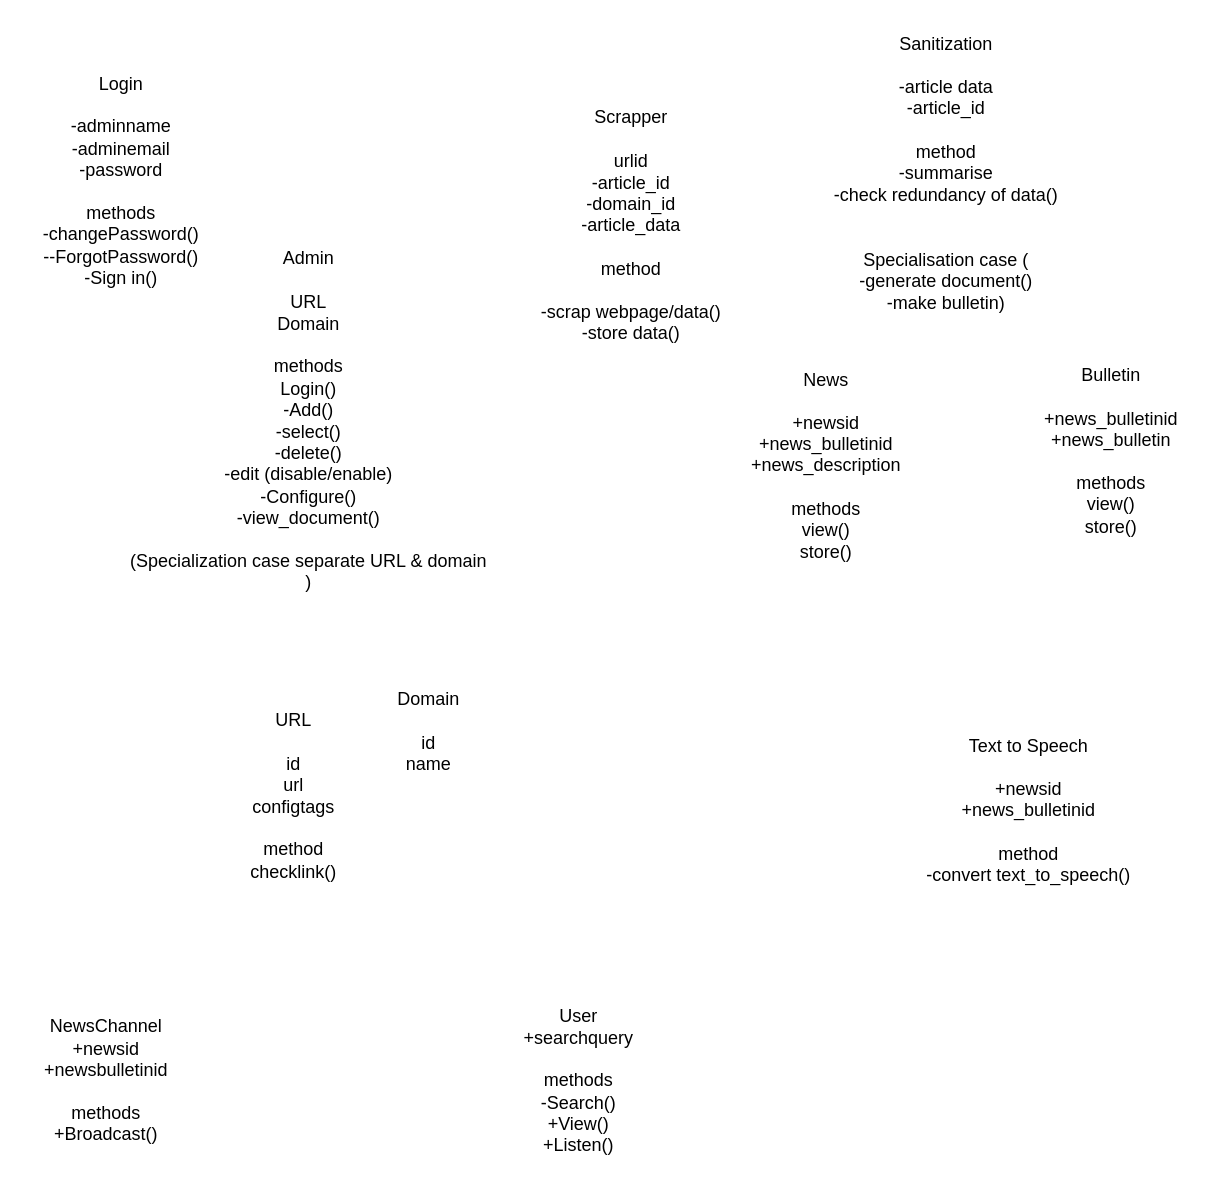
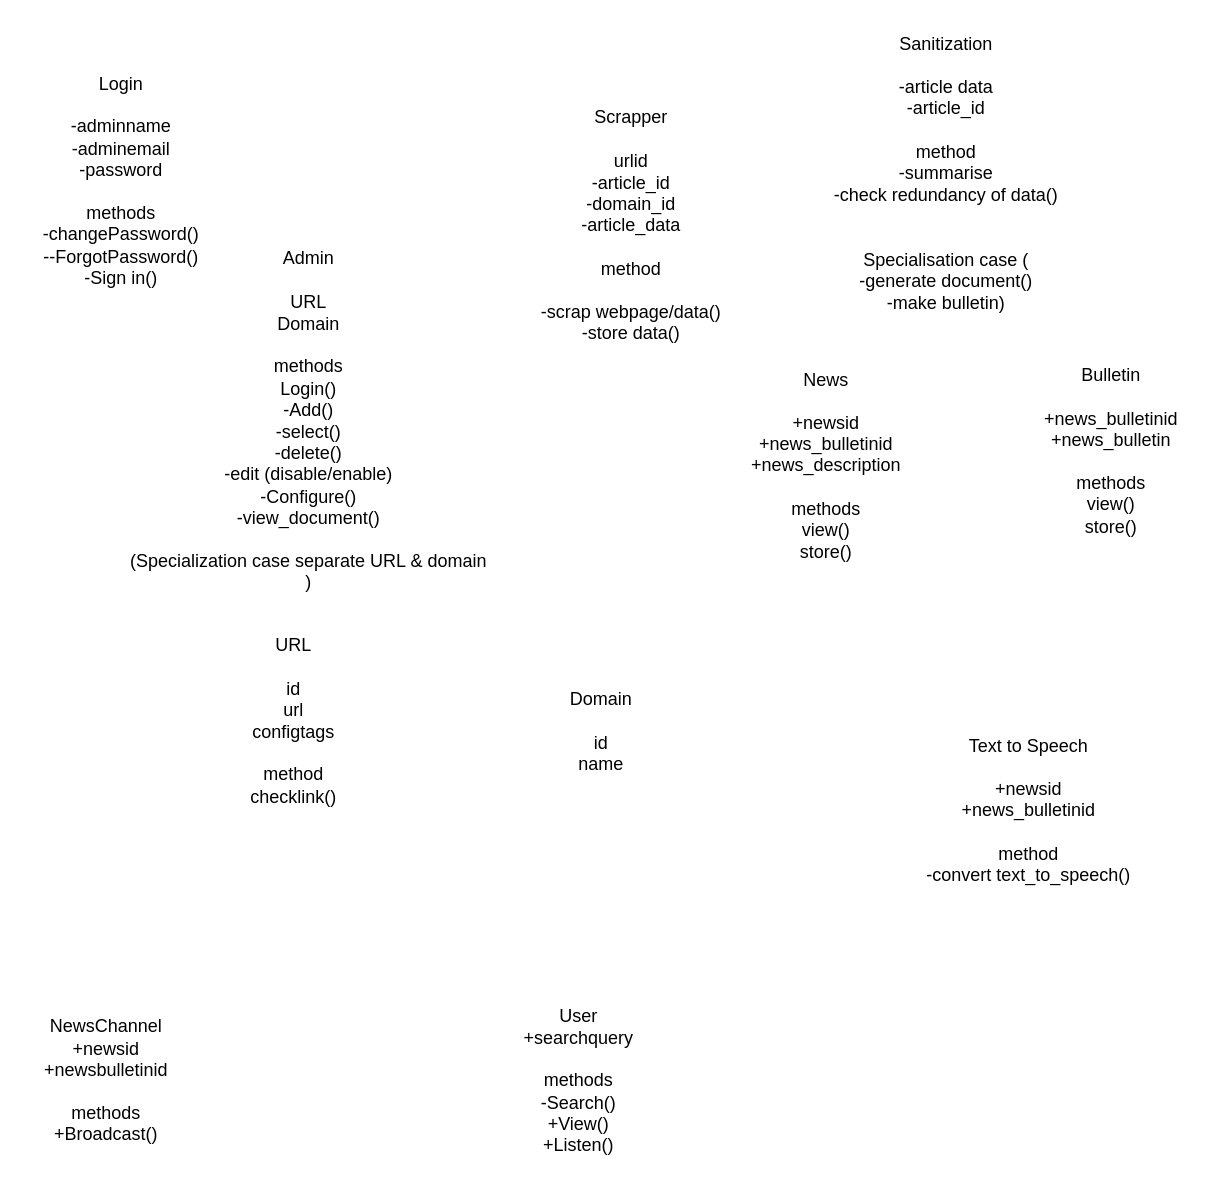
(428, 731) -> (601, 731)
(293, 796) -> (293, 721)
